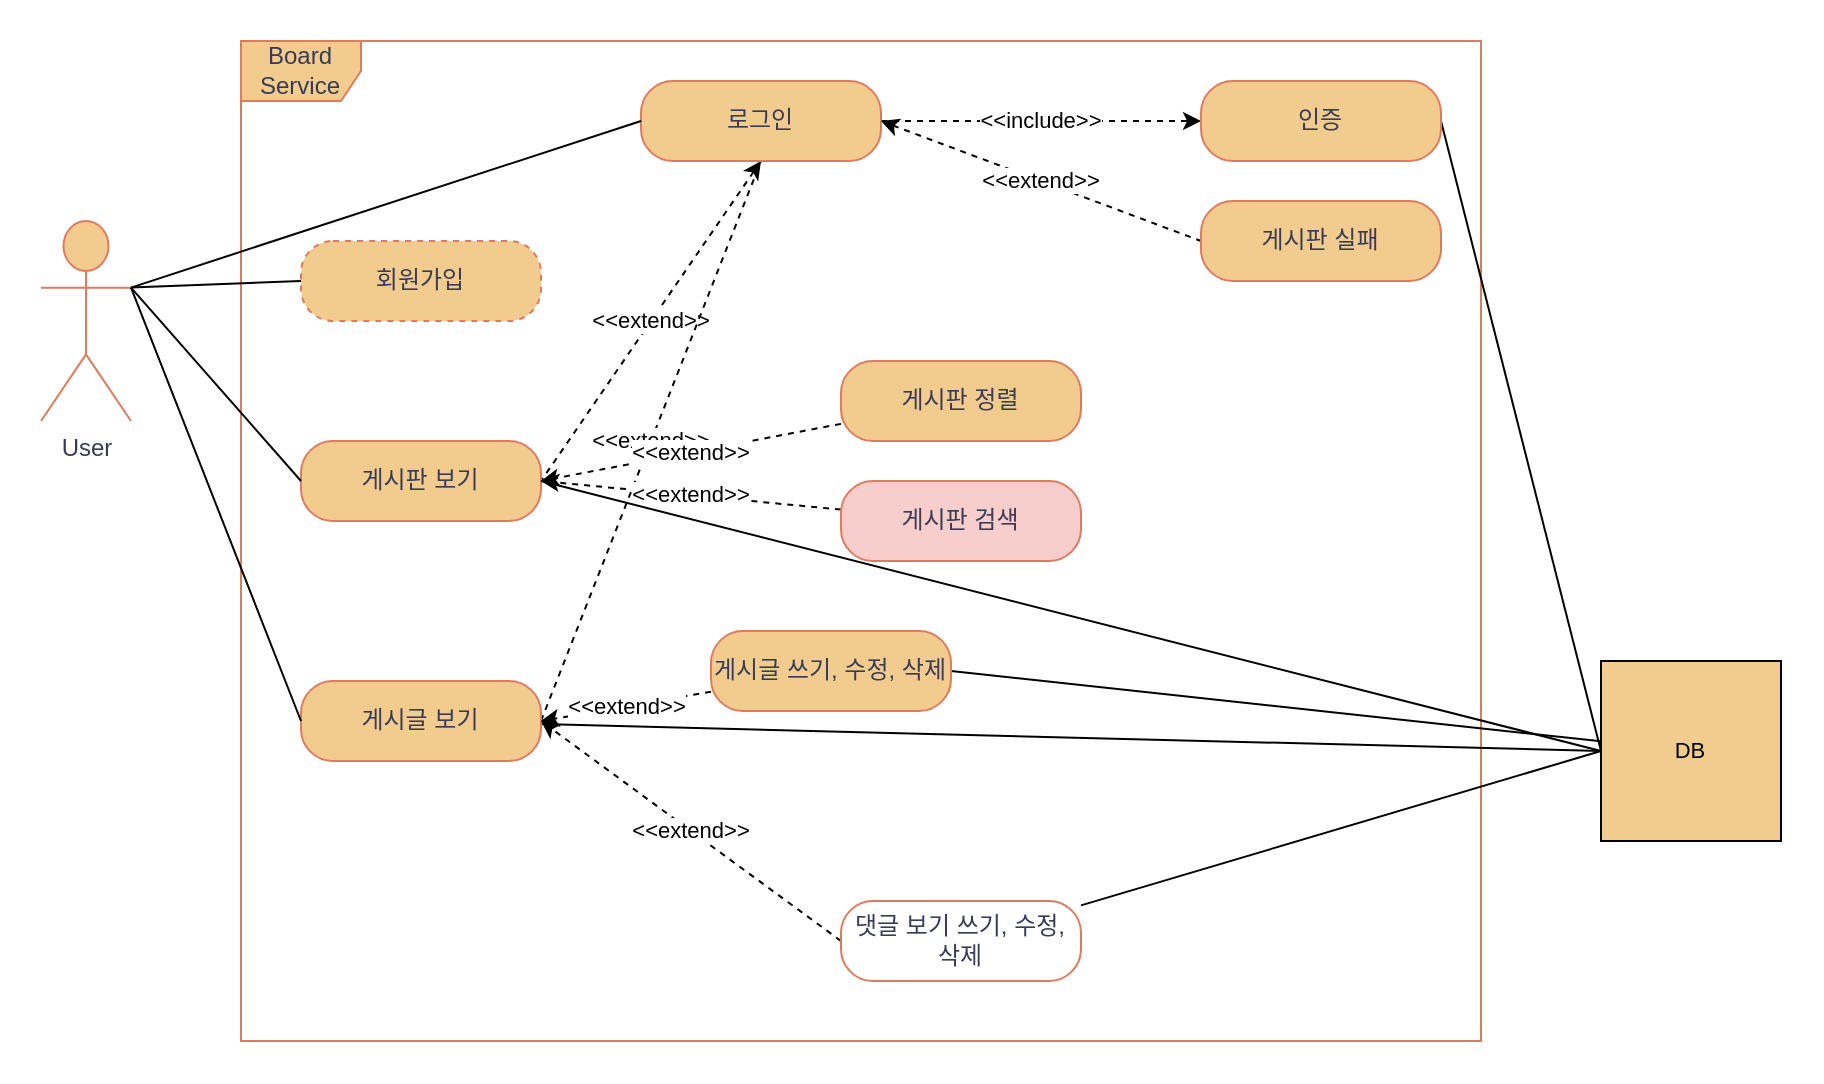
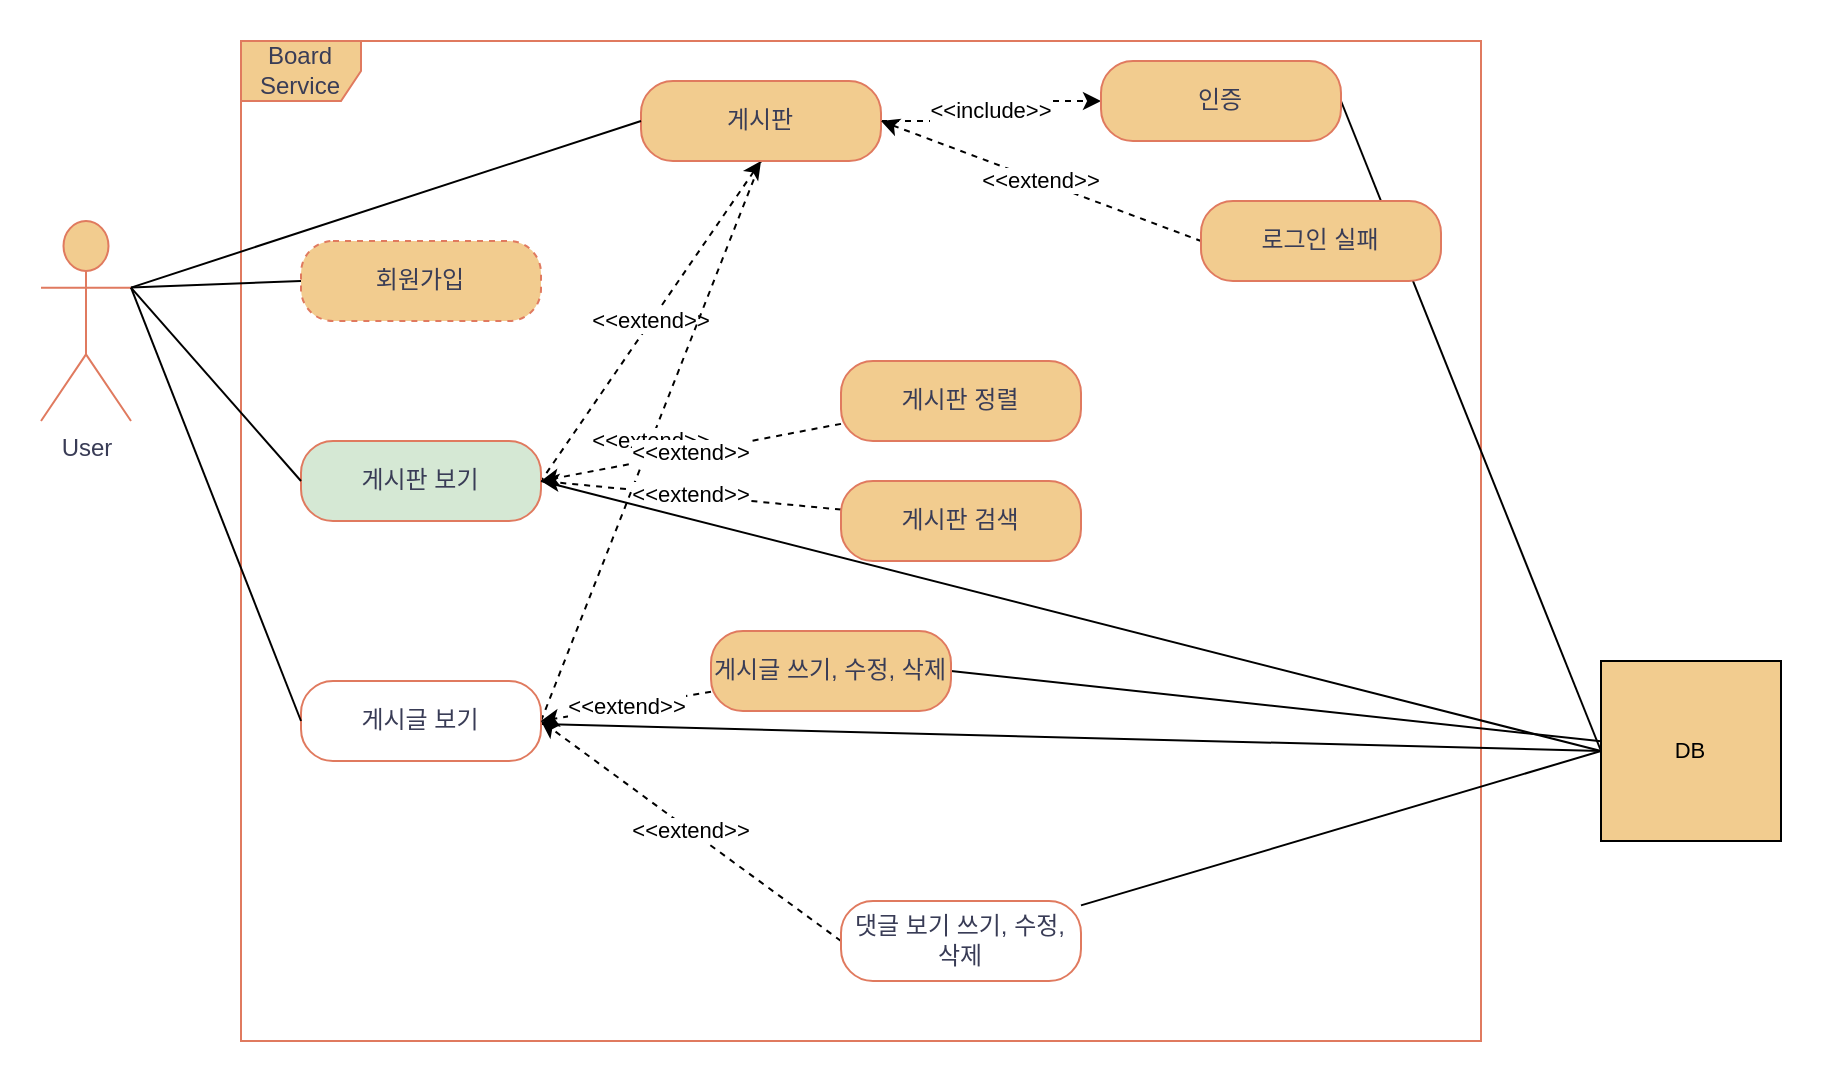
(761, 121) -> (761, 121)
(1321, 121) -> (1221, 101)
(1321, 241) -> (1321, 241)
(421, 481) -> (421, 481)
(961, 521) -> (961, 521)
(421, 721) -> (421, 721)
